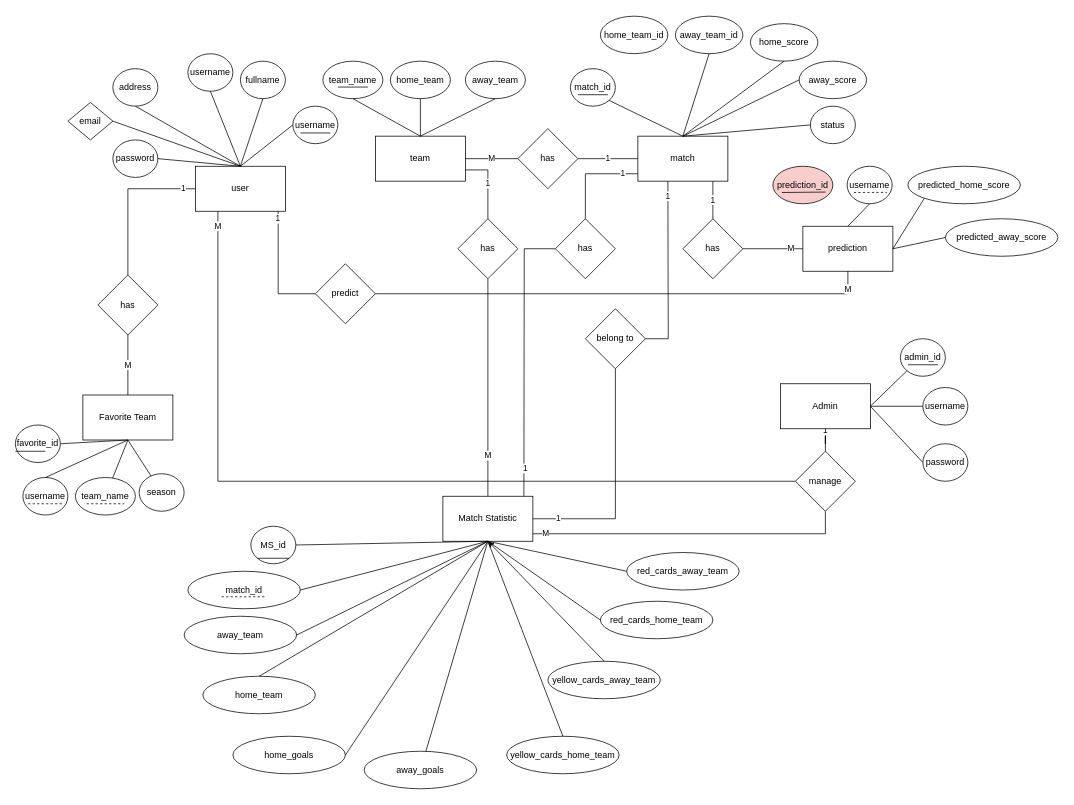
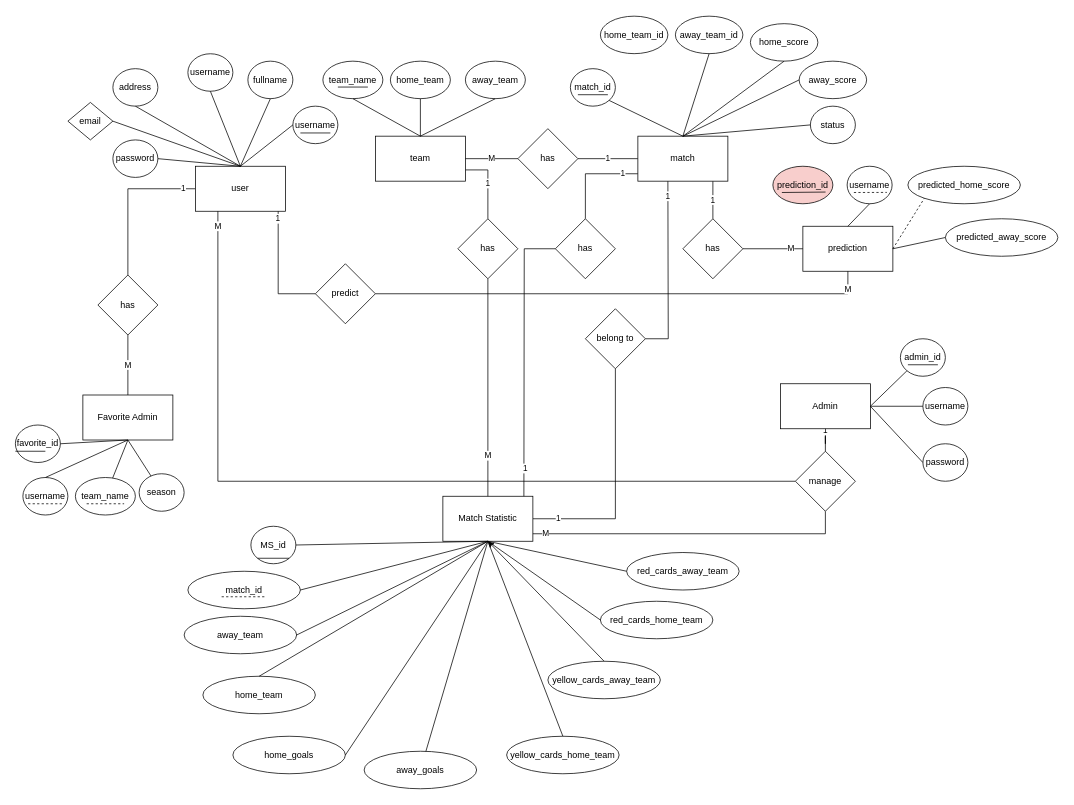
(263, 80) -> (270, 80)
(909, 222) -> (909, 222)
(128, 417) -> (128, 417)
